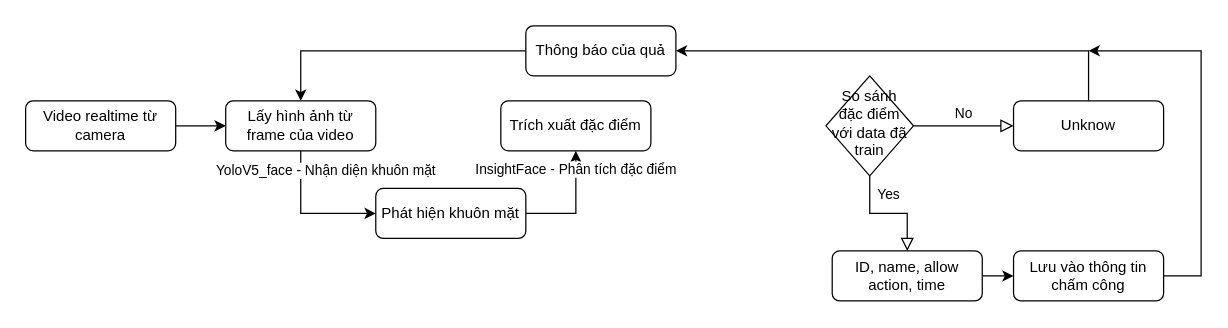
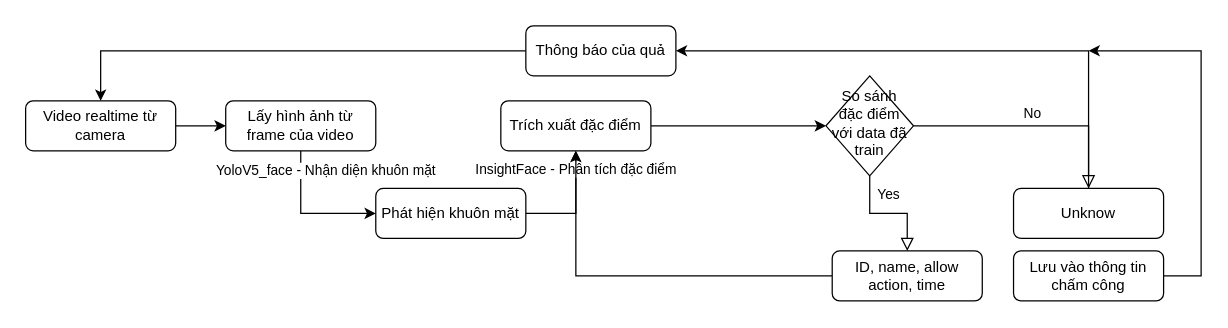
(301, 71) -> (181, 51)
none -> (734, 126)
(1088, 126) -> (1088, 213)
(1002, 276) -> (673, 276)
